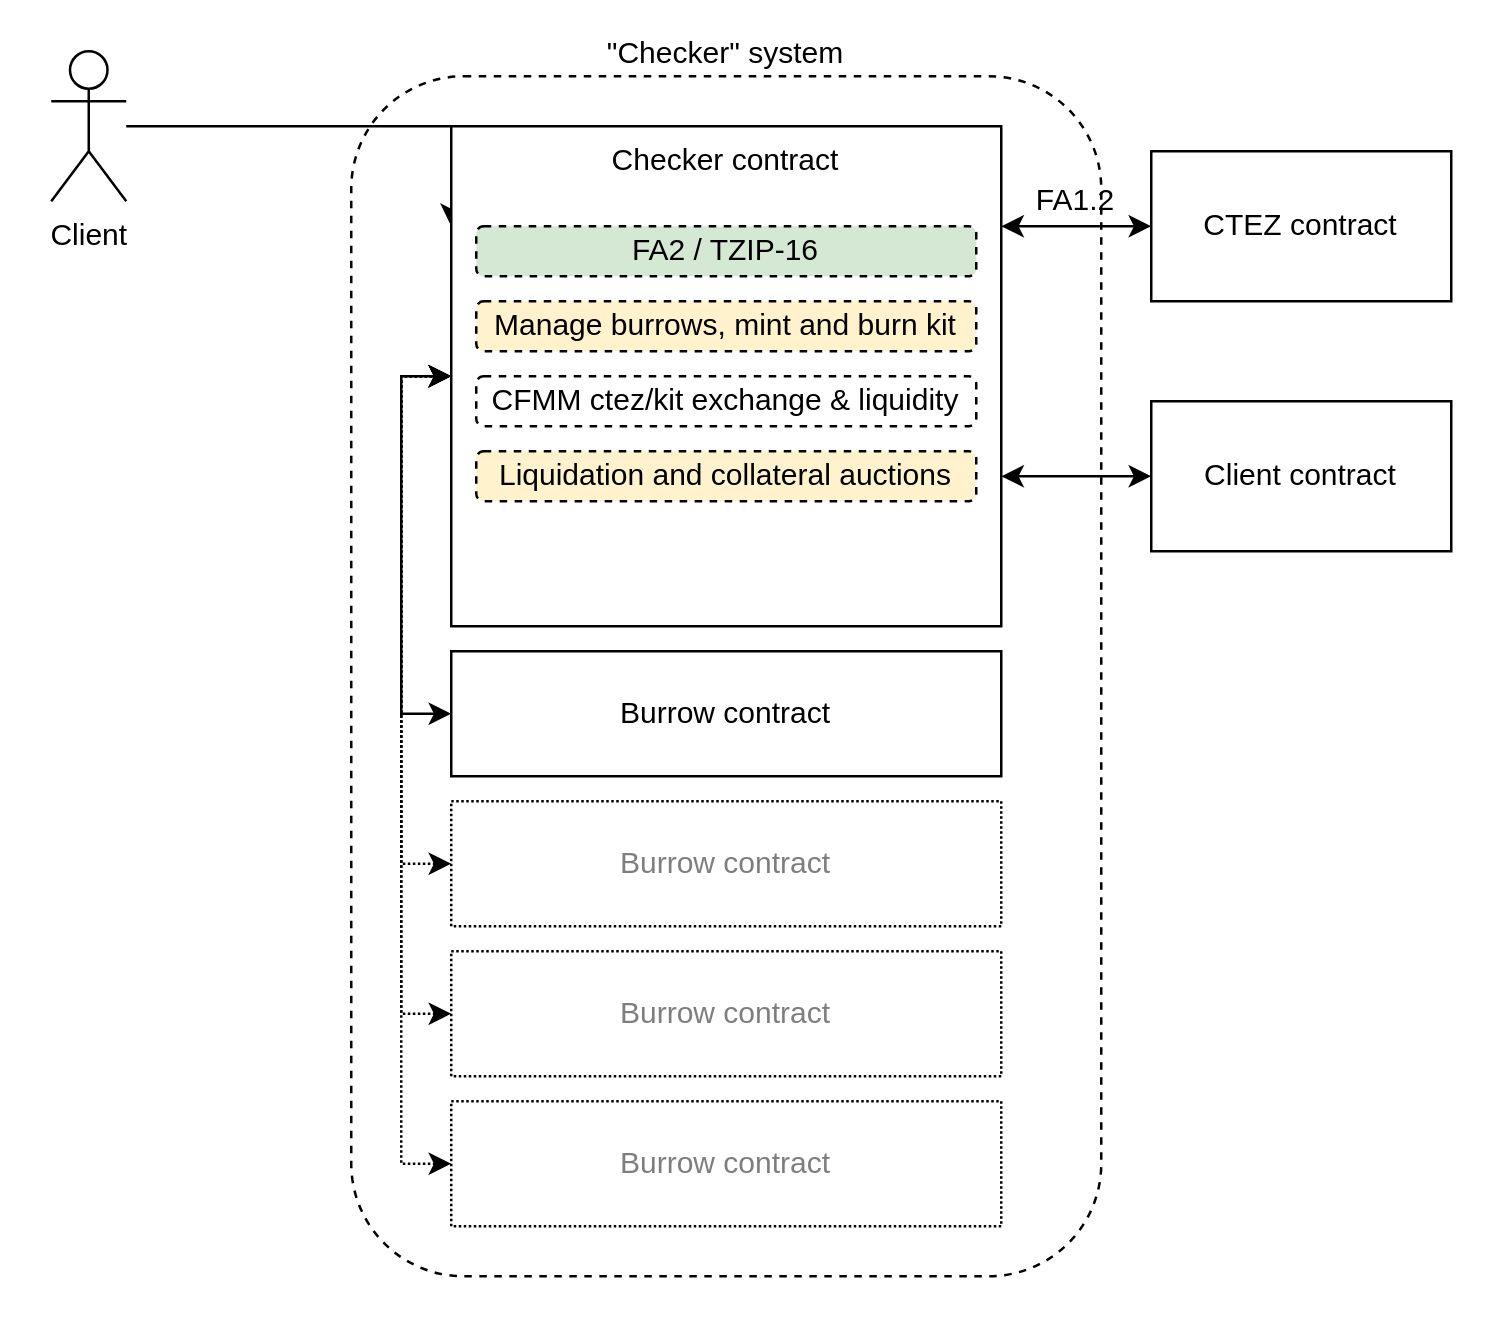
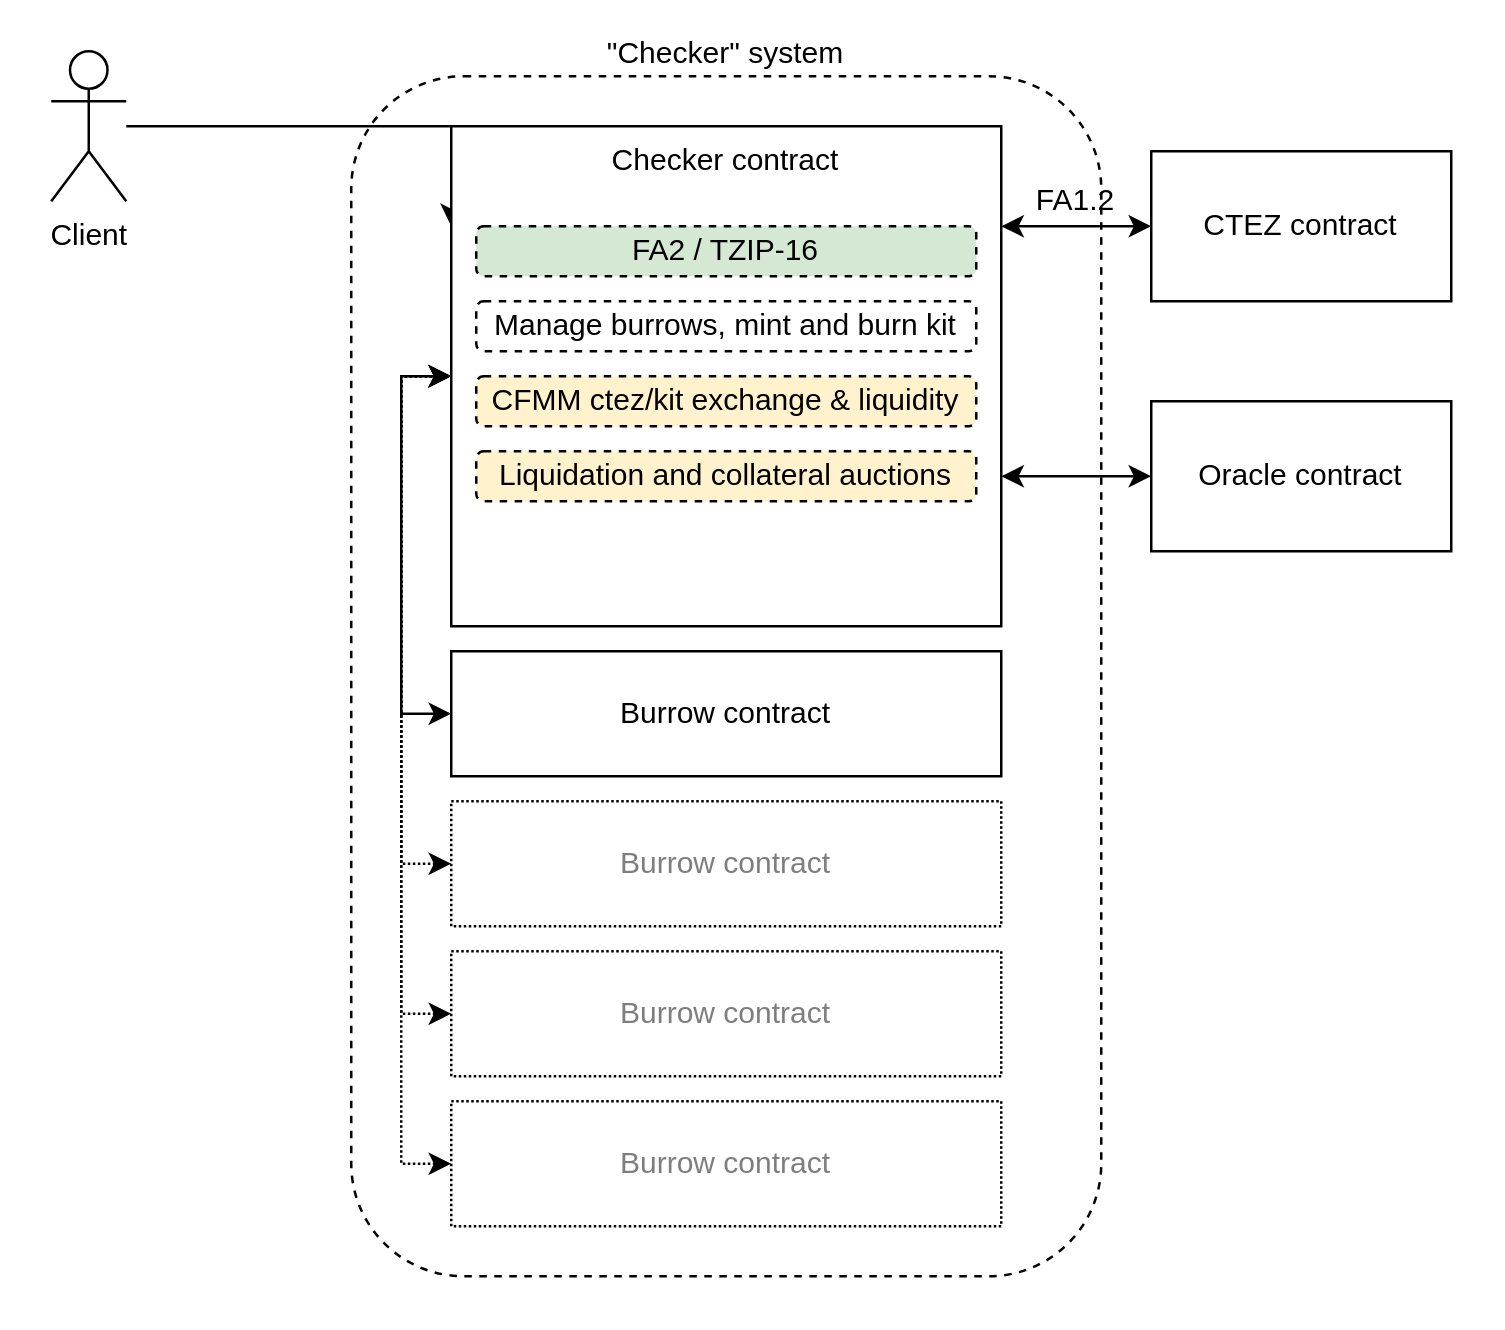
(726, 326) -> (726, 326)
(726, 401) -> (726, 401)
(1301, 476) -> (1301, 476)
